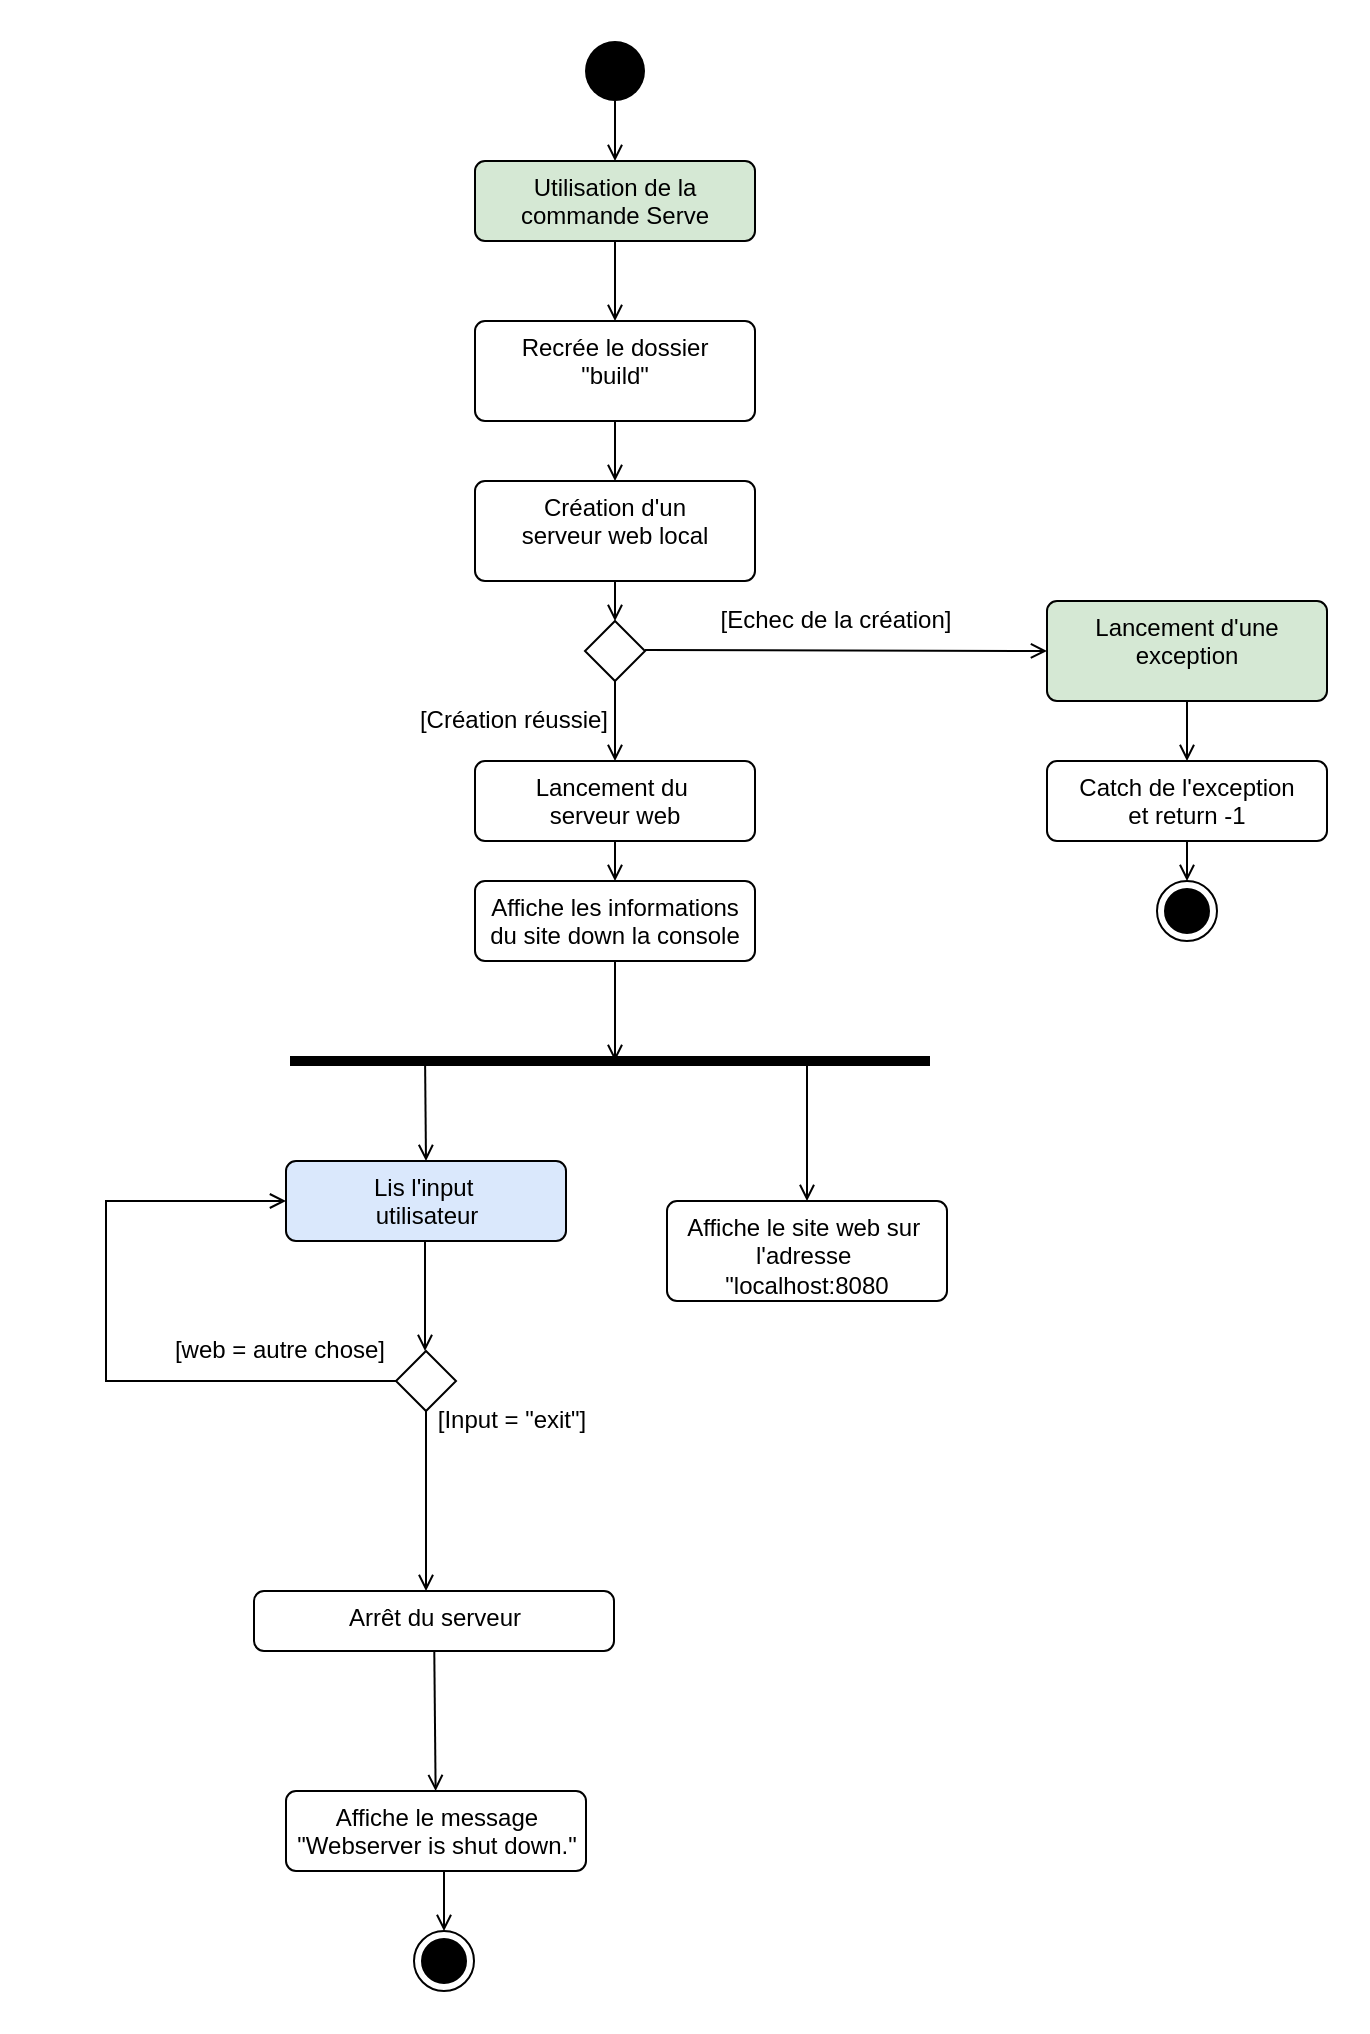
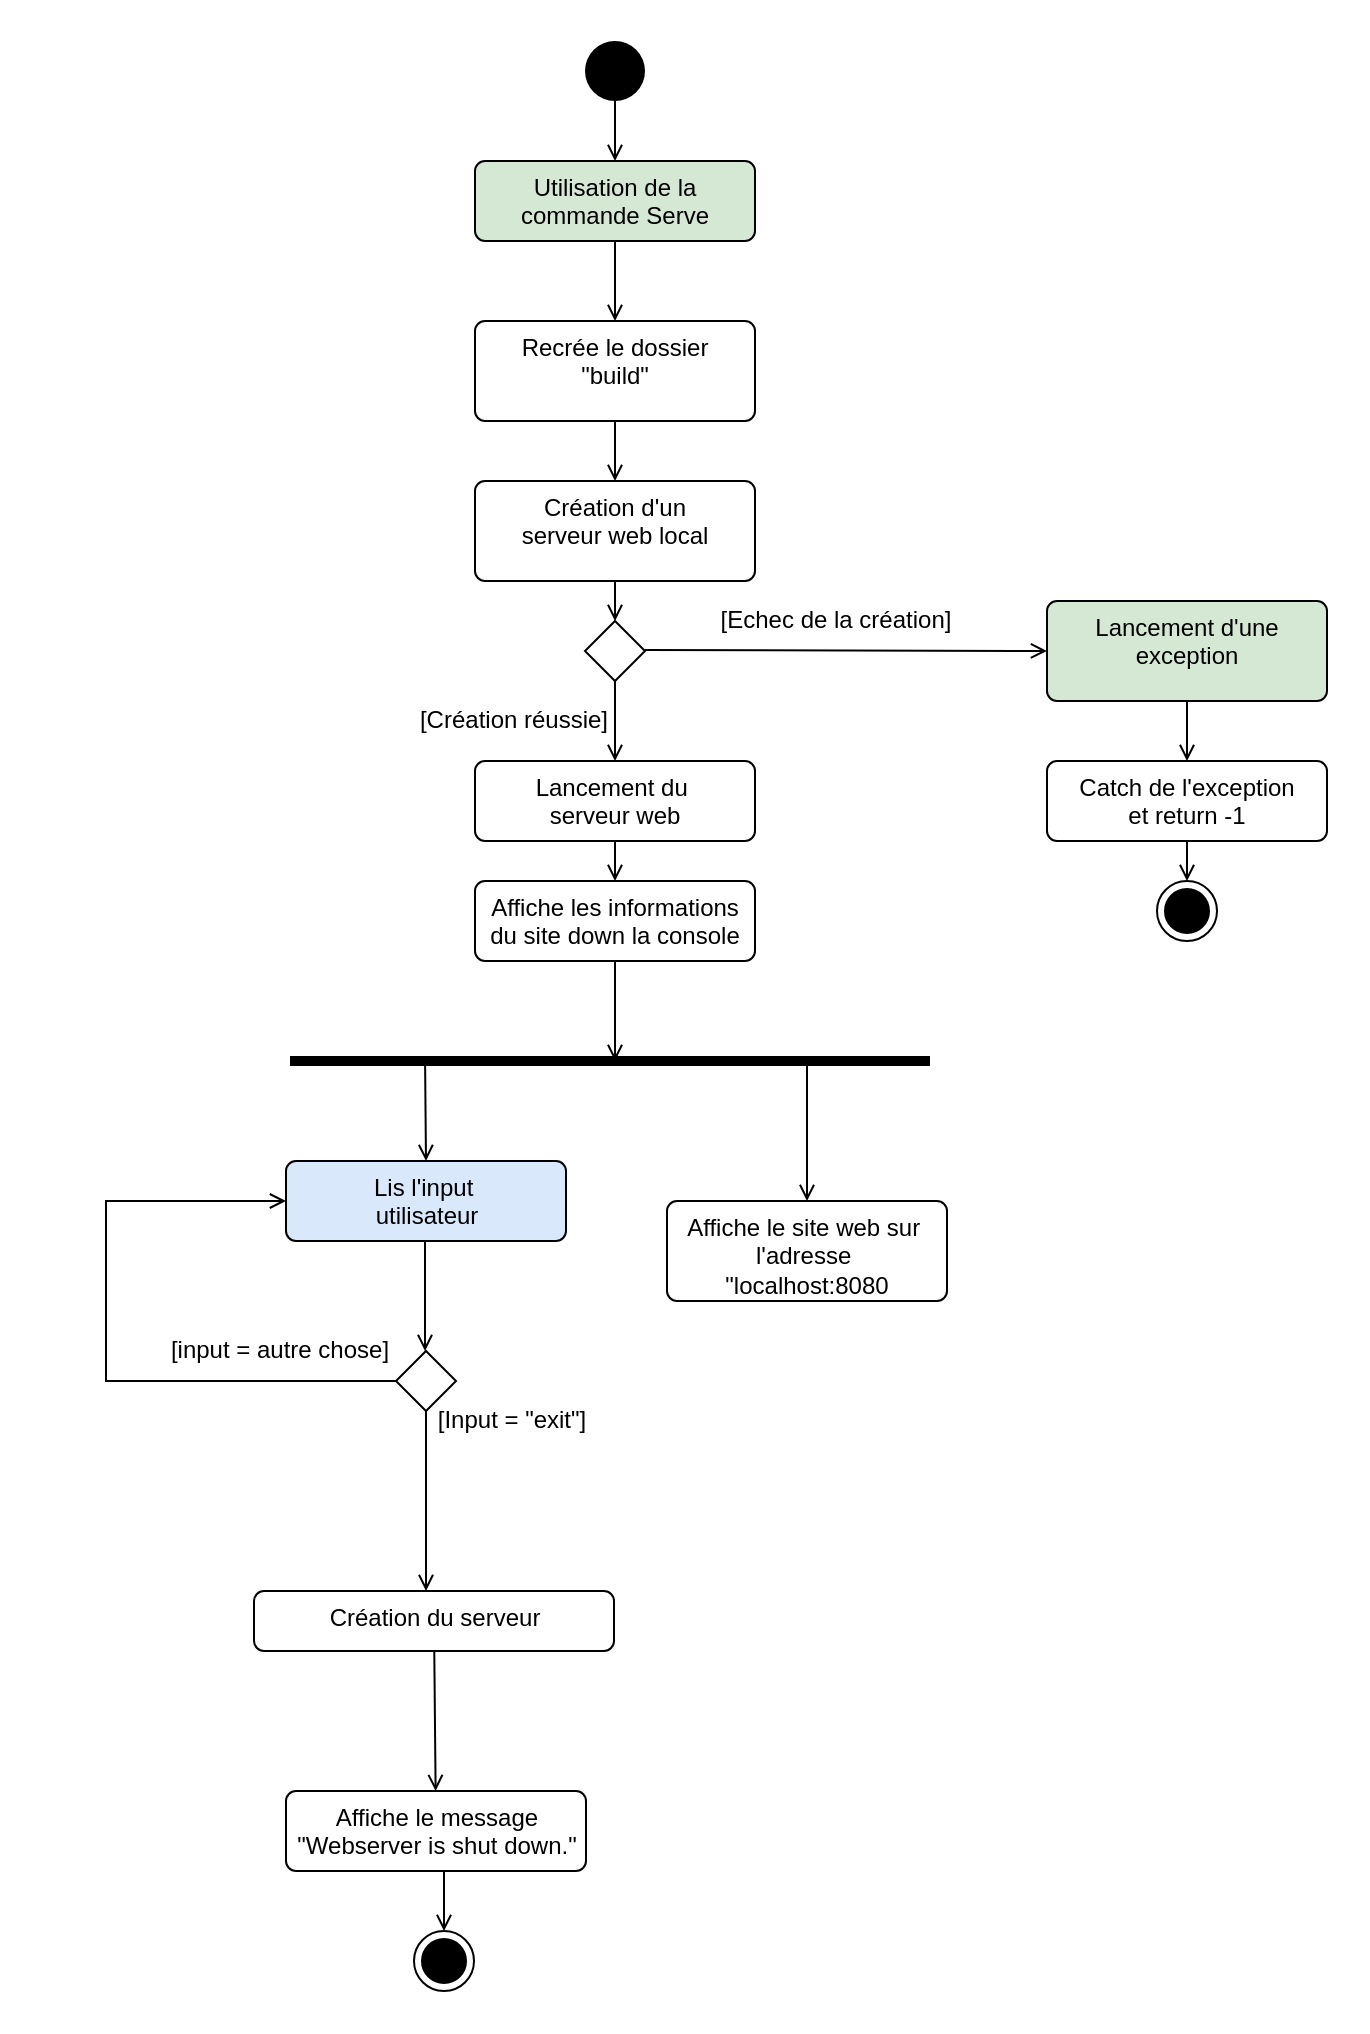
(281, 1351) -> (281, 1351)
(436, 1619) -> (436, 1619)
